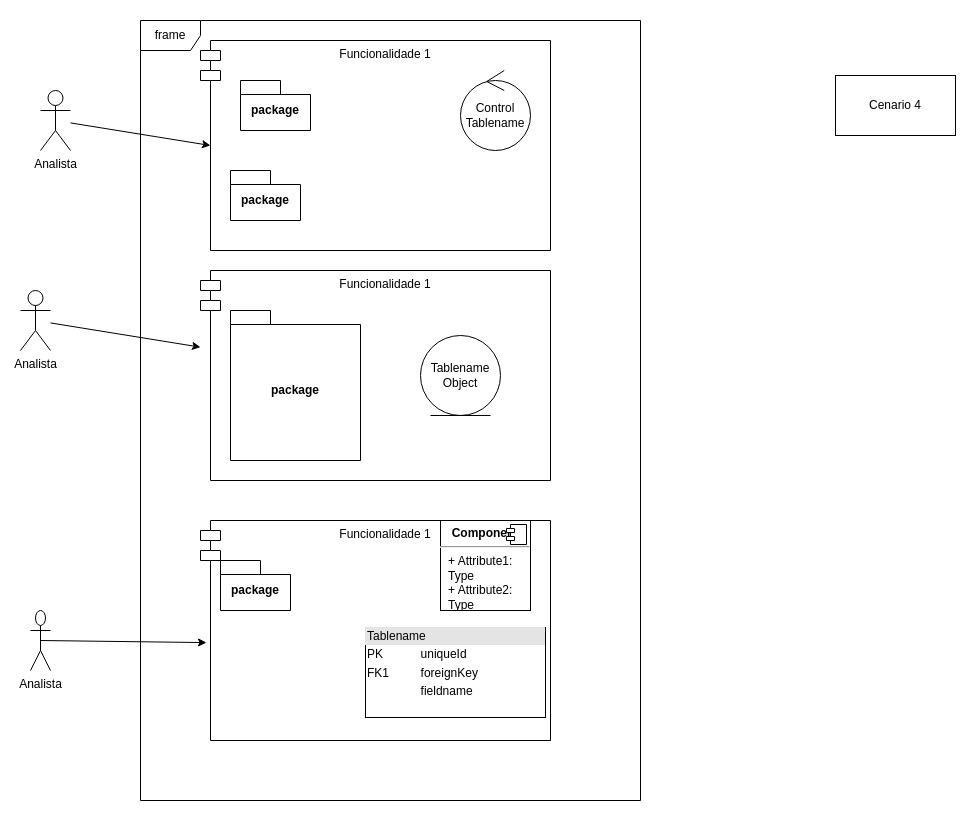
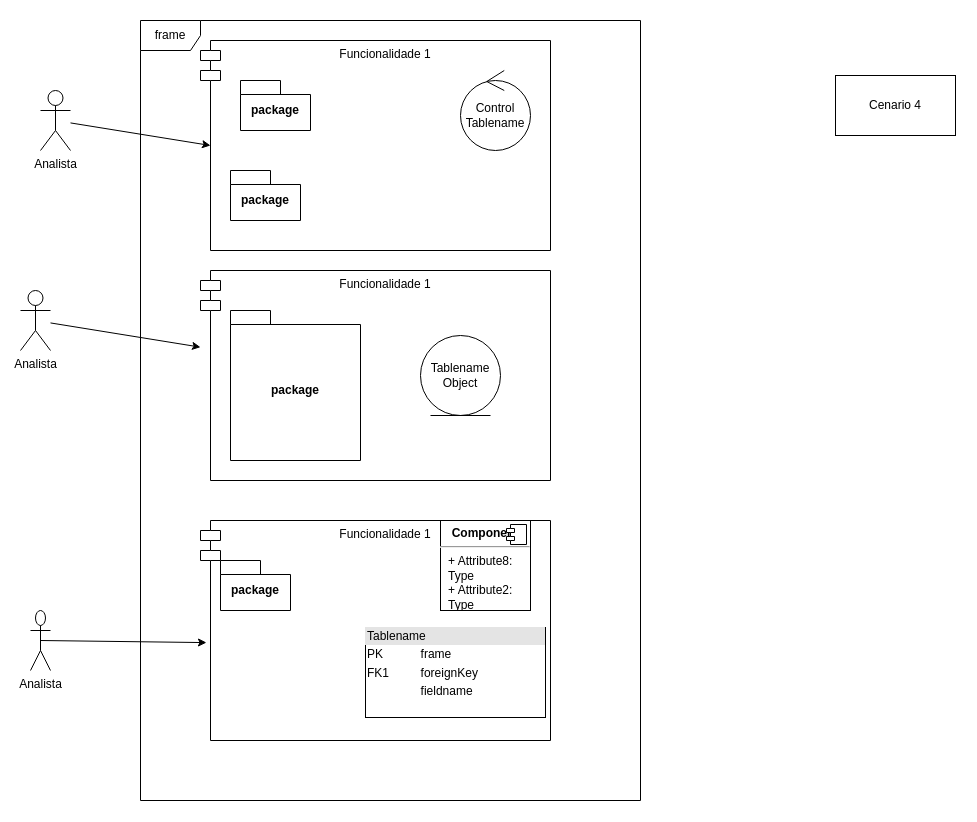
(487, 521) -> (487, 521)
(408, 656) -> (408, 656)
